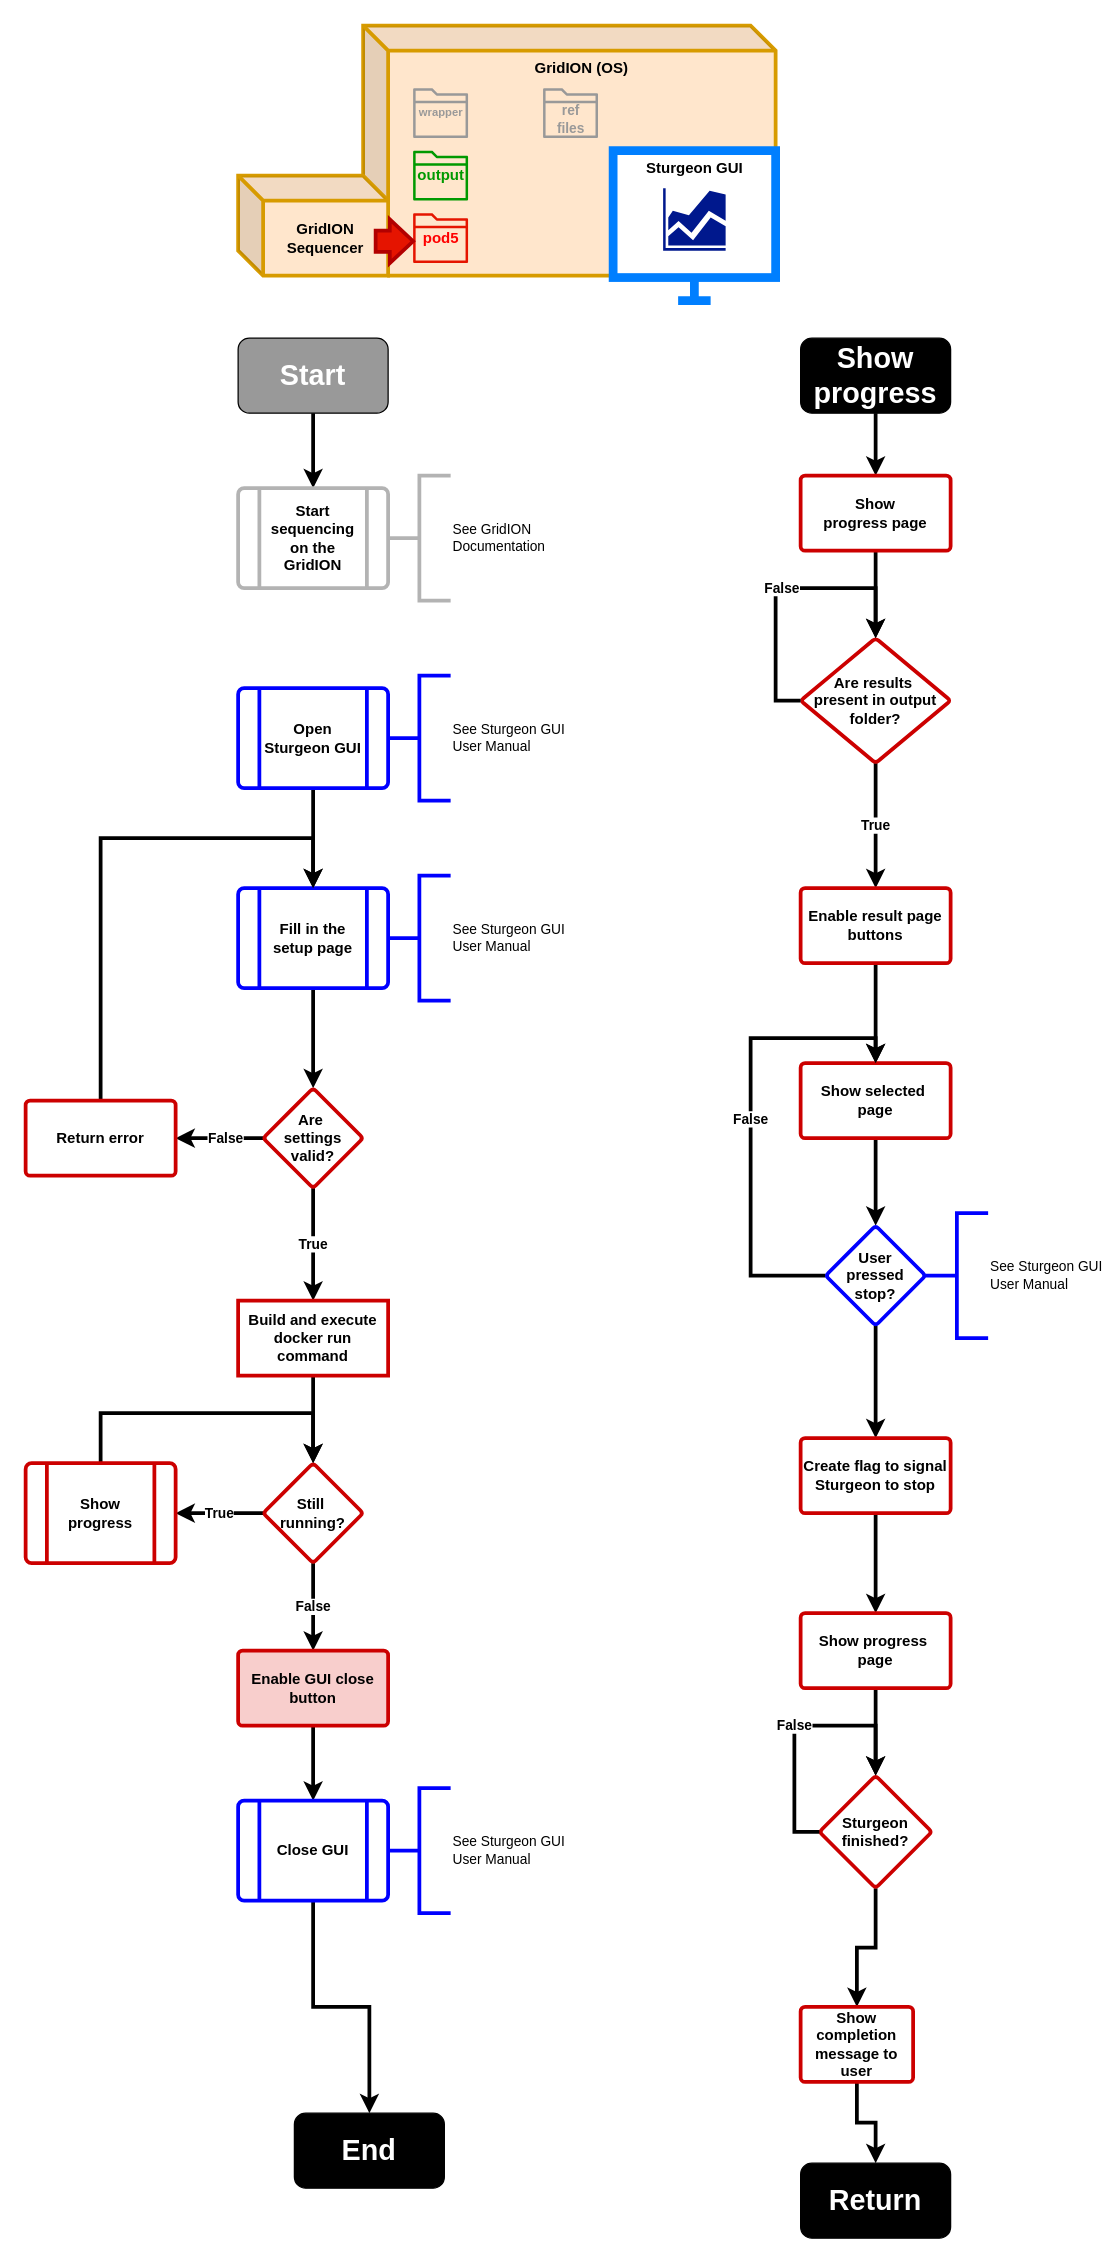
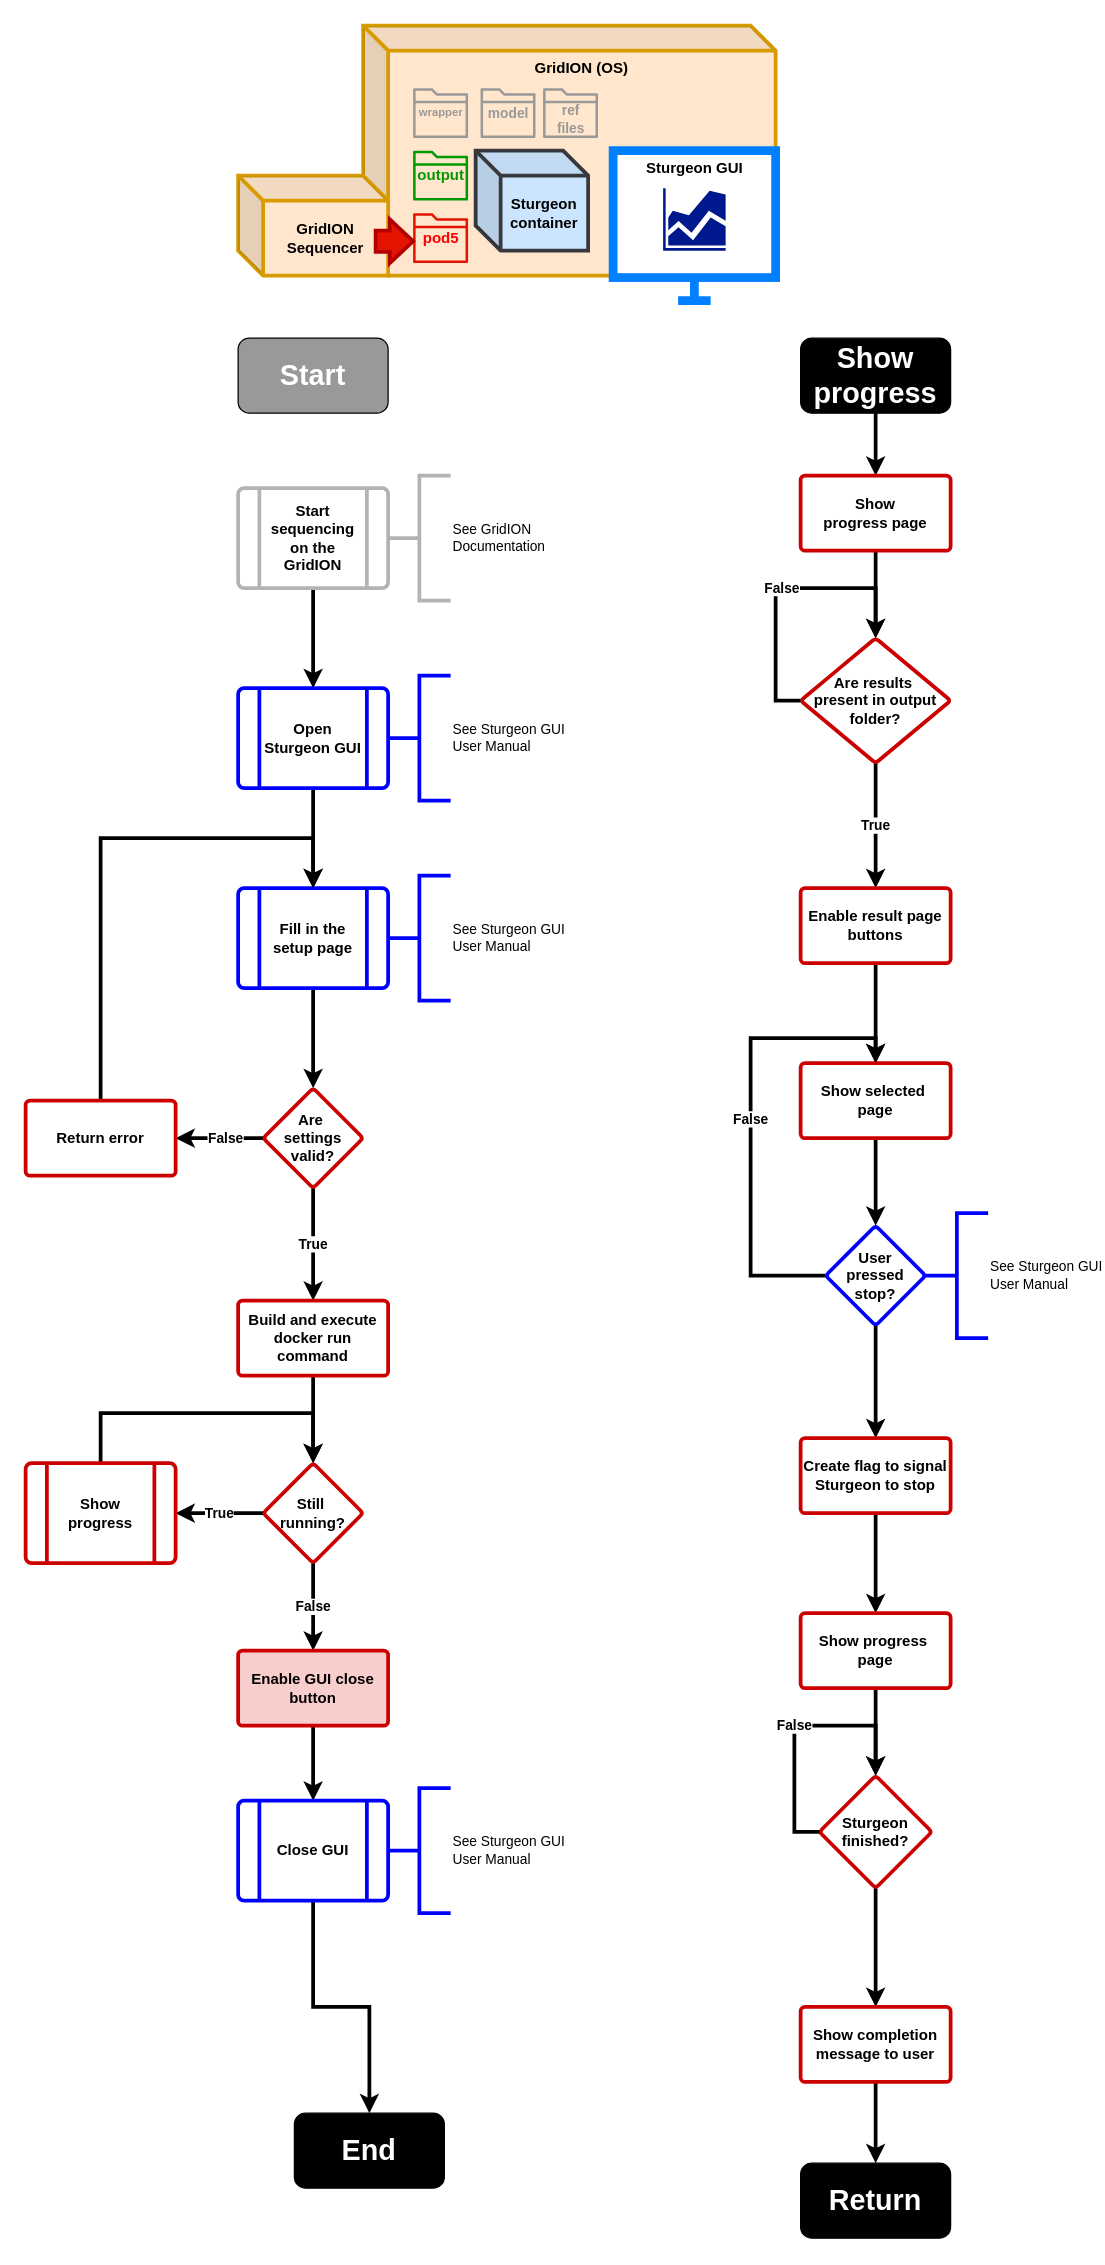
none -> (508, 113)
none -> (532, 201)
(313, 444) -> none
none -> (313, 631)
(313, 1338) -> (313, 1338)
(857, 2044) -> (876, 2044)
